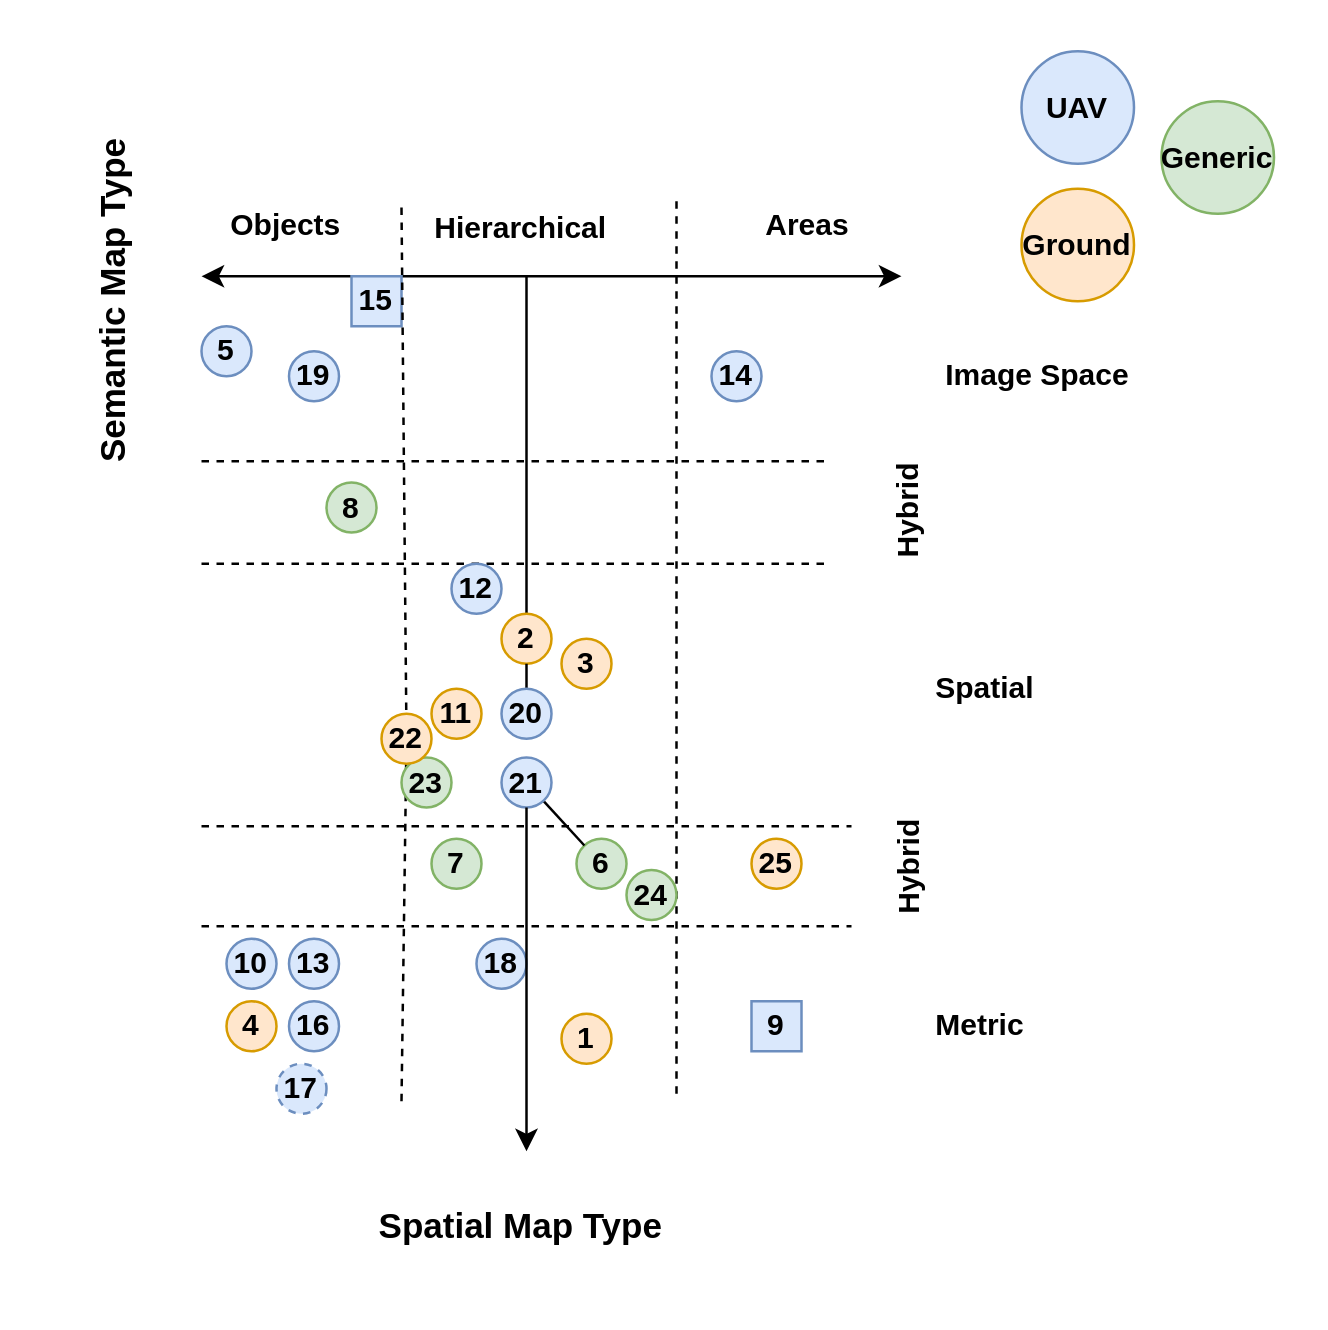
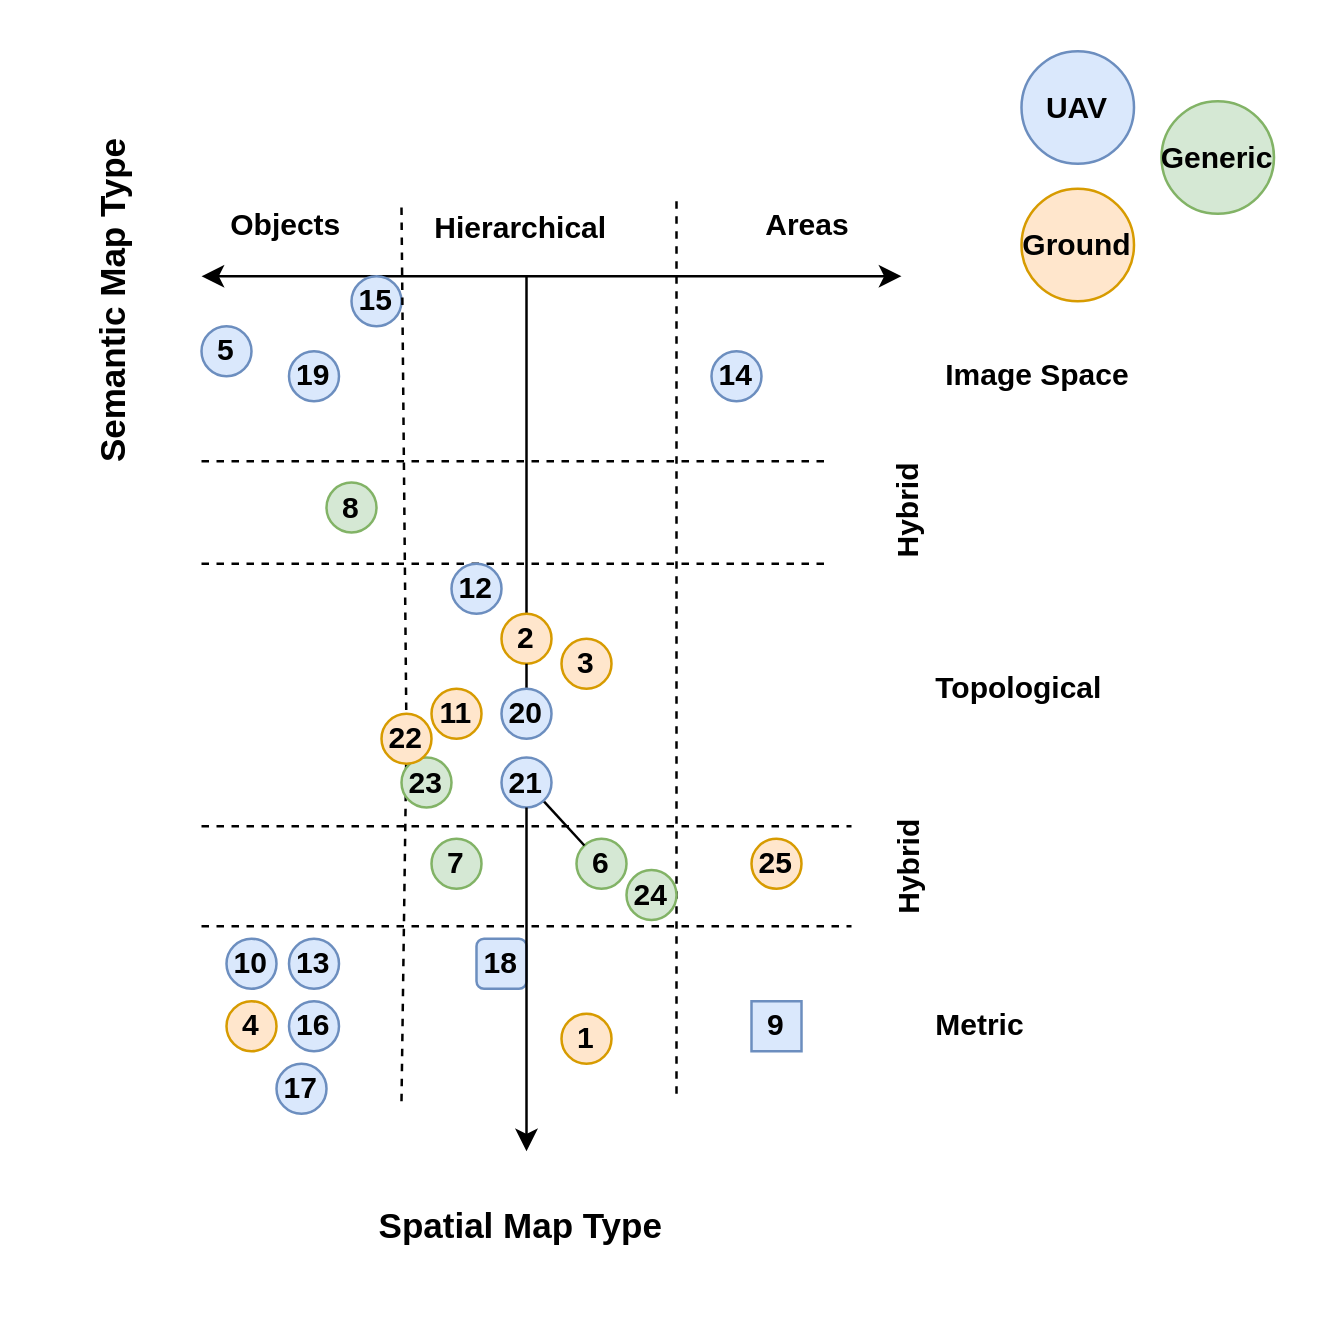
(376, 301) -> (376, 301)
(987, 689) -> (1017, 689)
(501, 964) -> (501, 964)
(301, 1089) -> (301, 1089)
